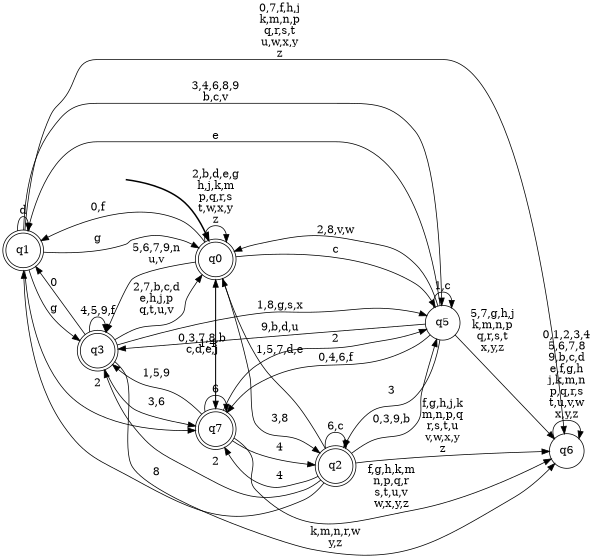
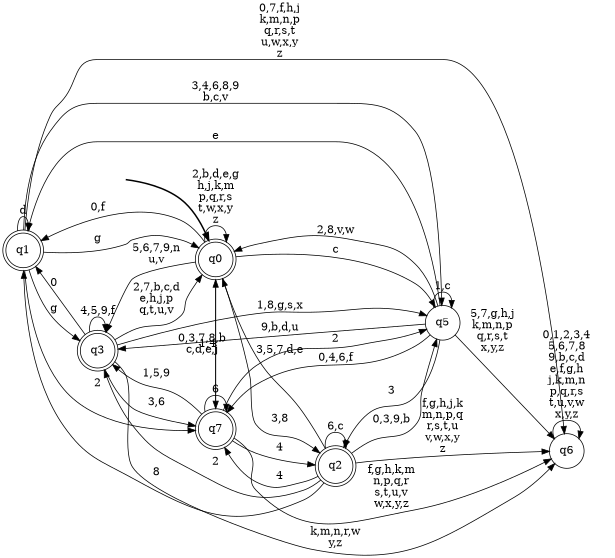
(280, 350) -> (280, 350)
